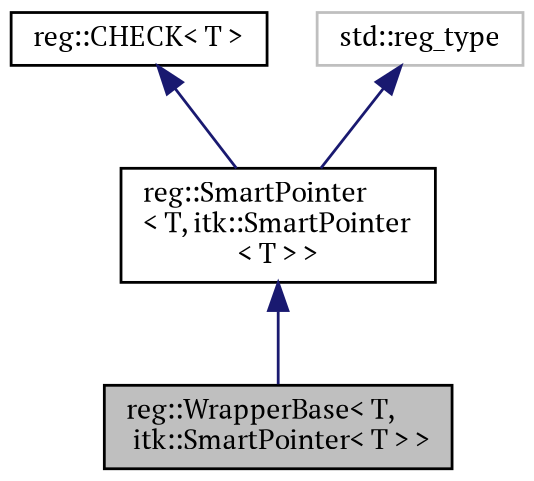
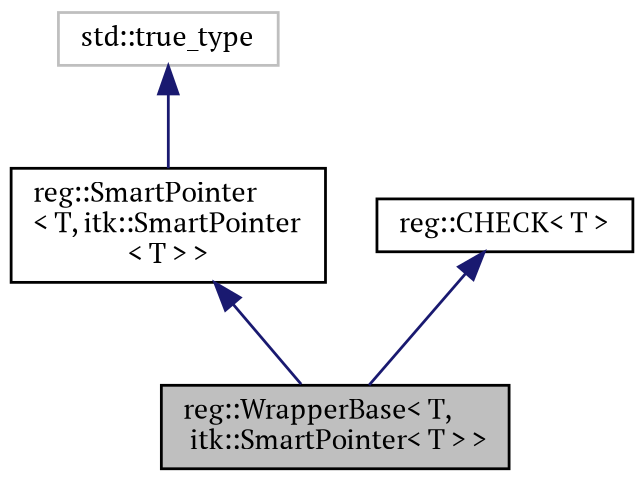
(420, 39) -> (168, 39)
(206, 128) -> (417, 329)
